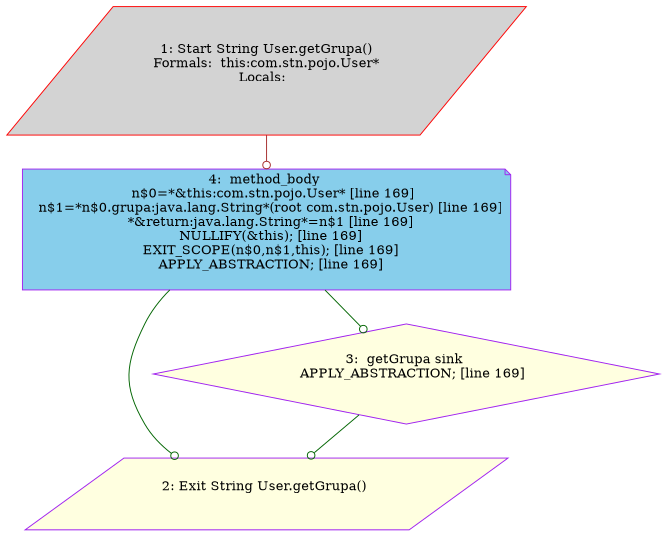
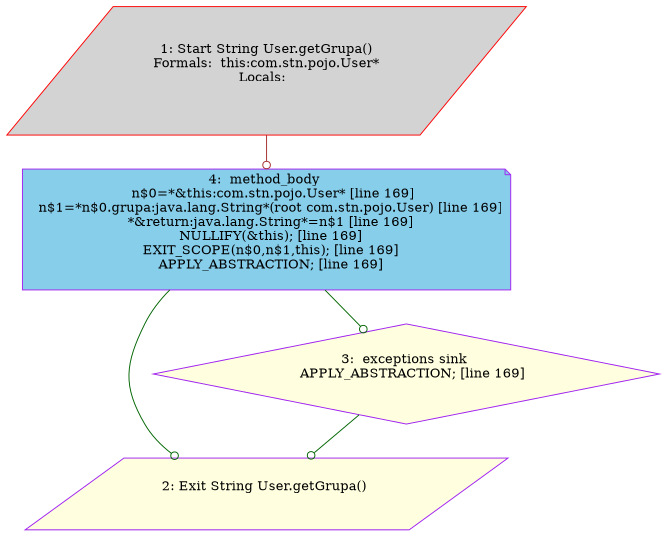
(406, 374) -> (406, 374)
